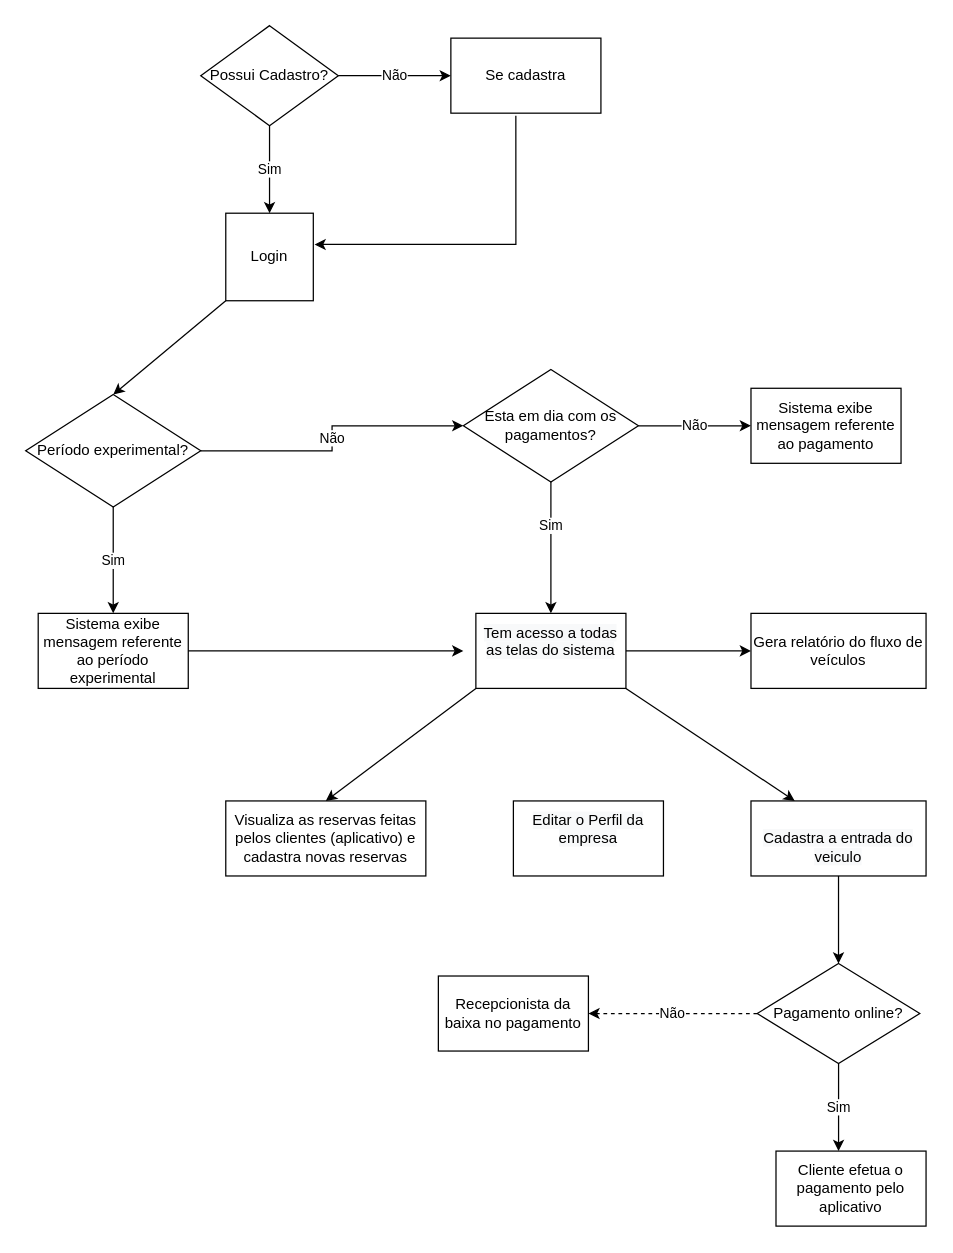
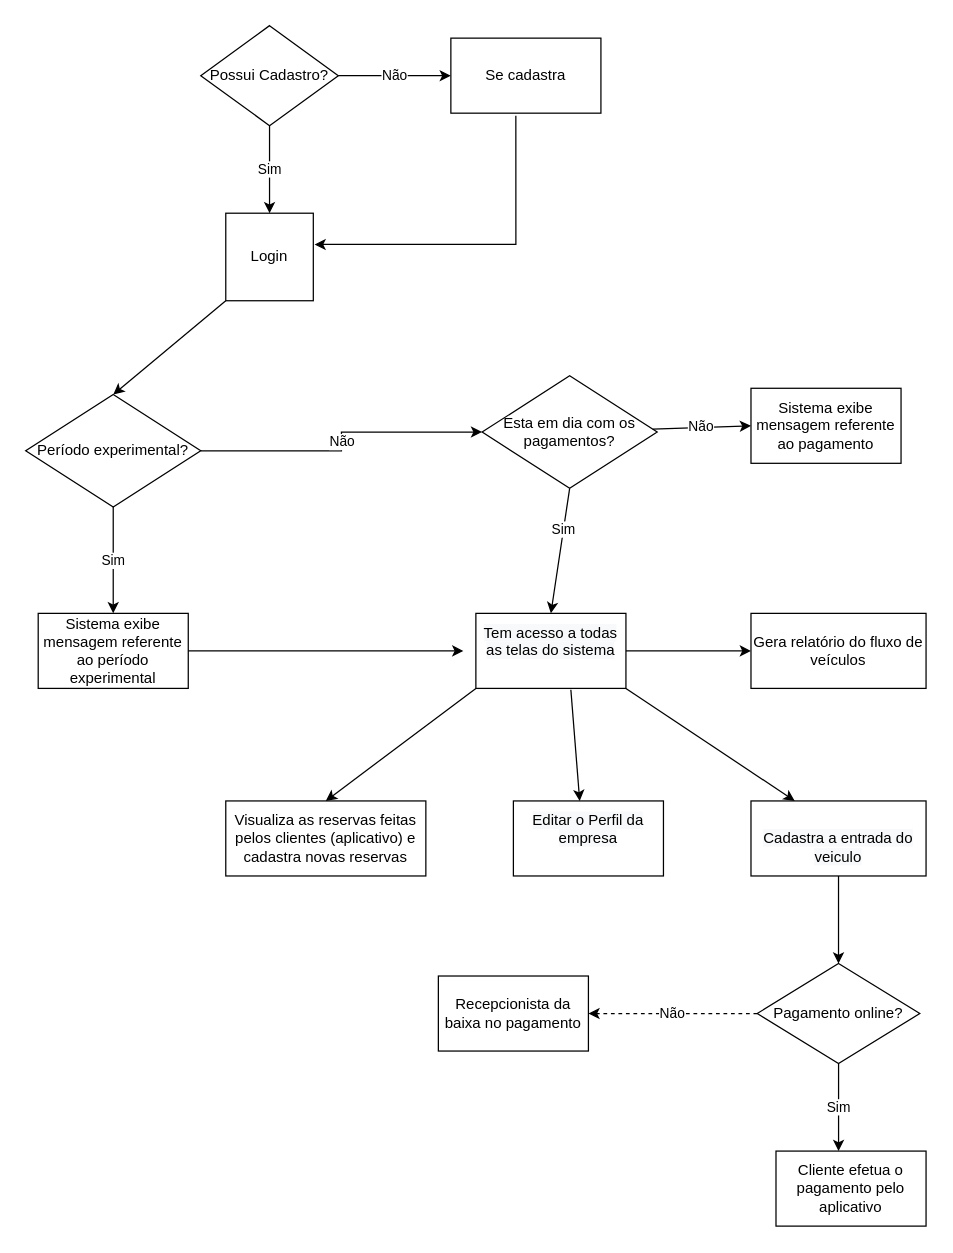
(551, 426) -> (569, 432)
none -> (575, 741)
